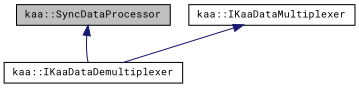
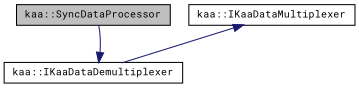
(87, 49) -> (100, 39)
